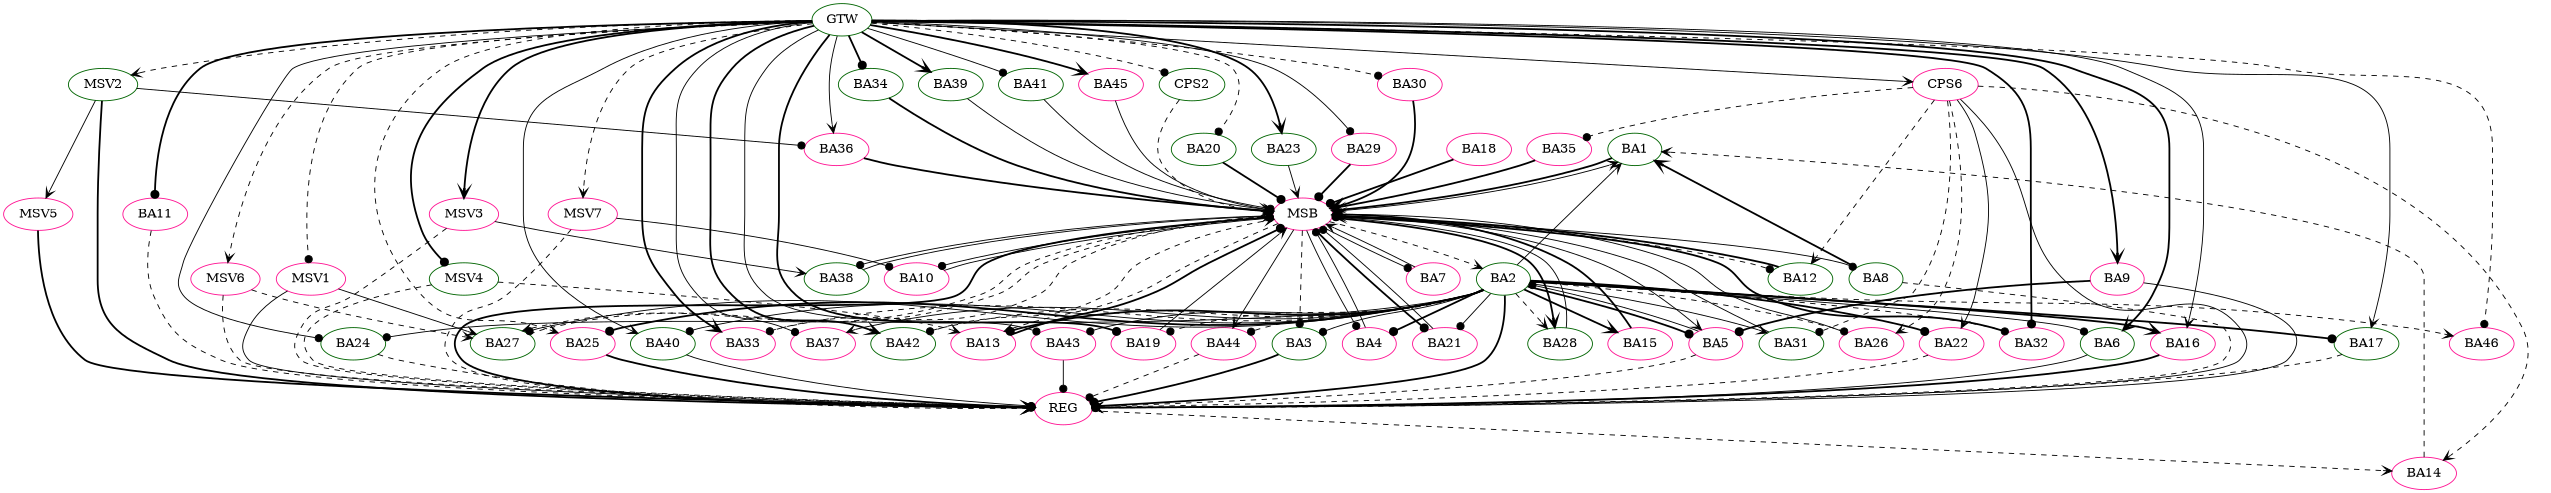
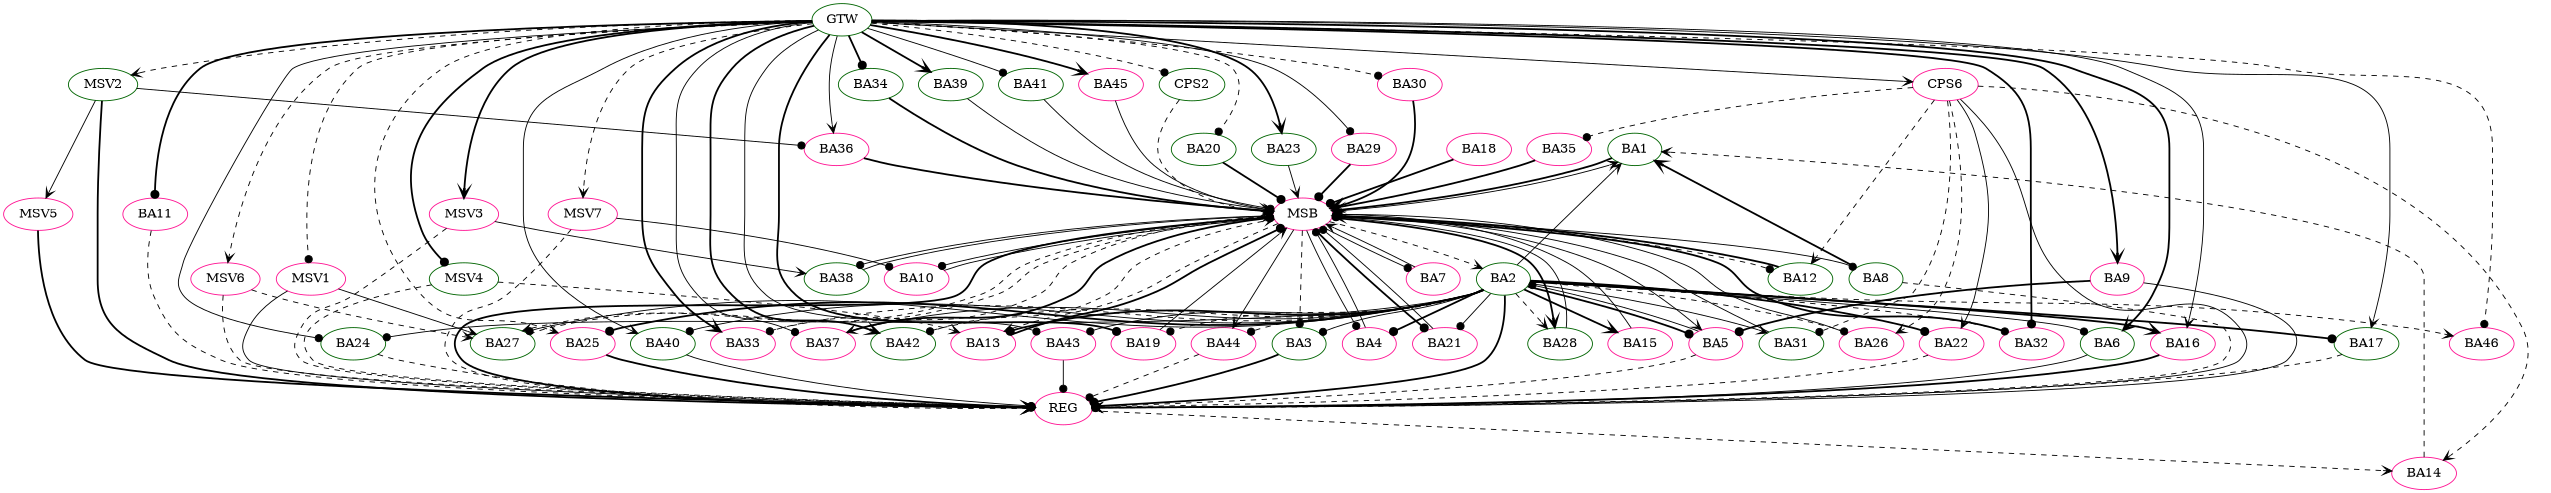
(1541, 250) -> (1541, 250)
none -> (1065, 298)
